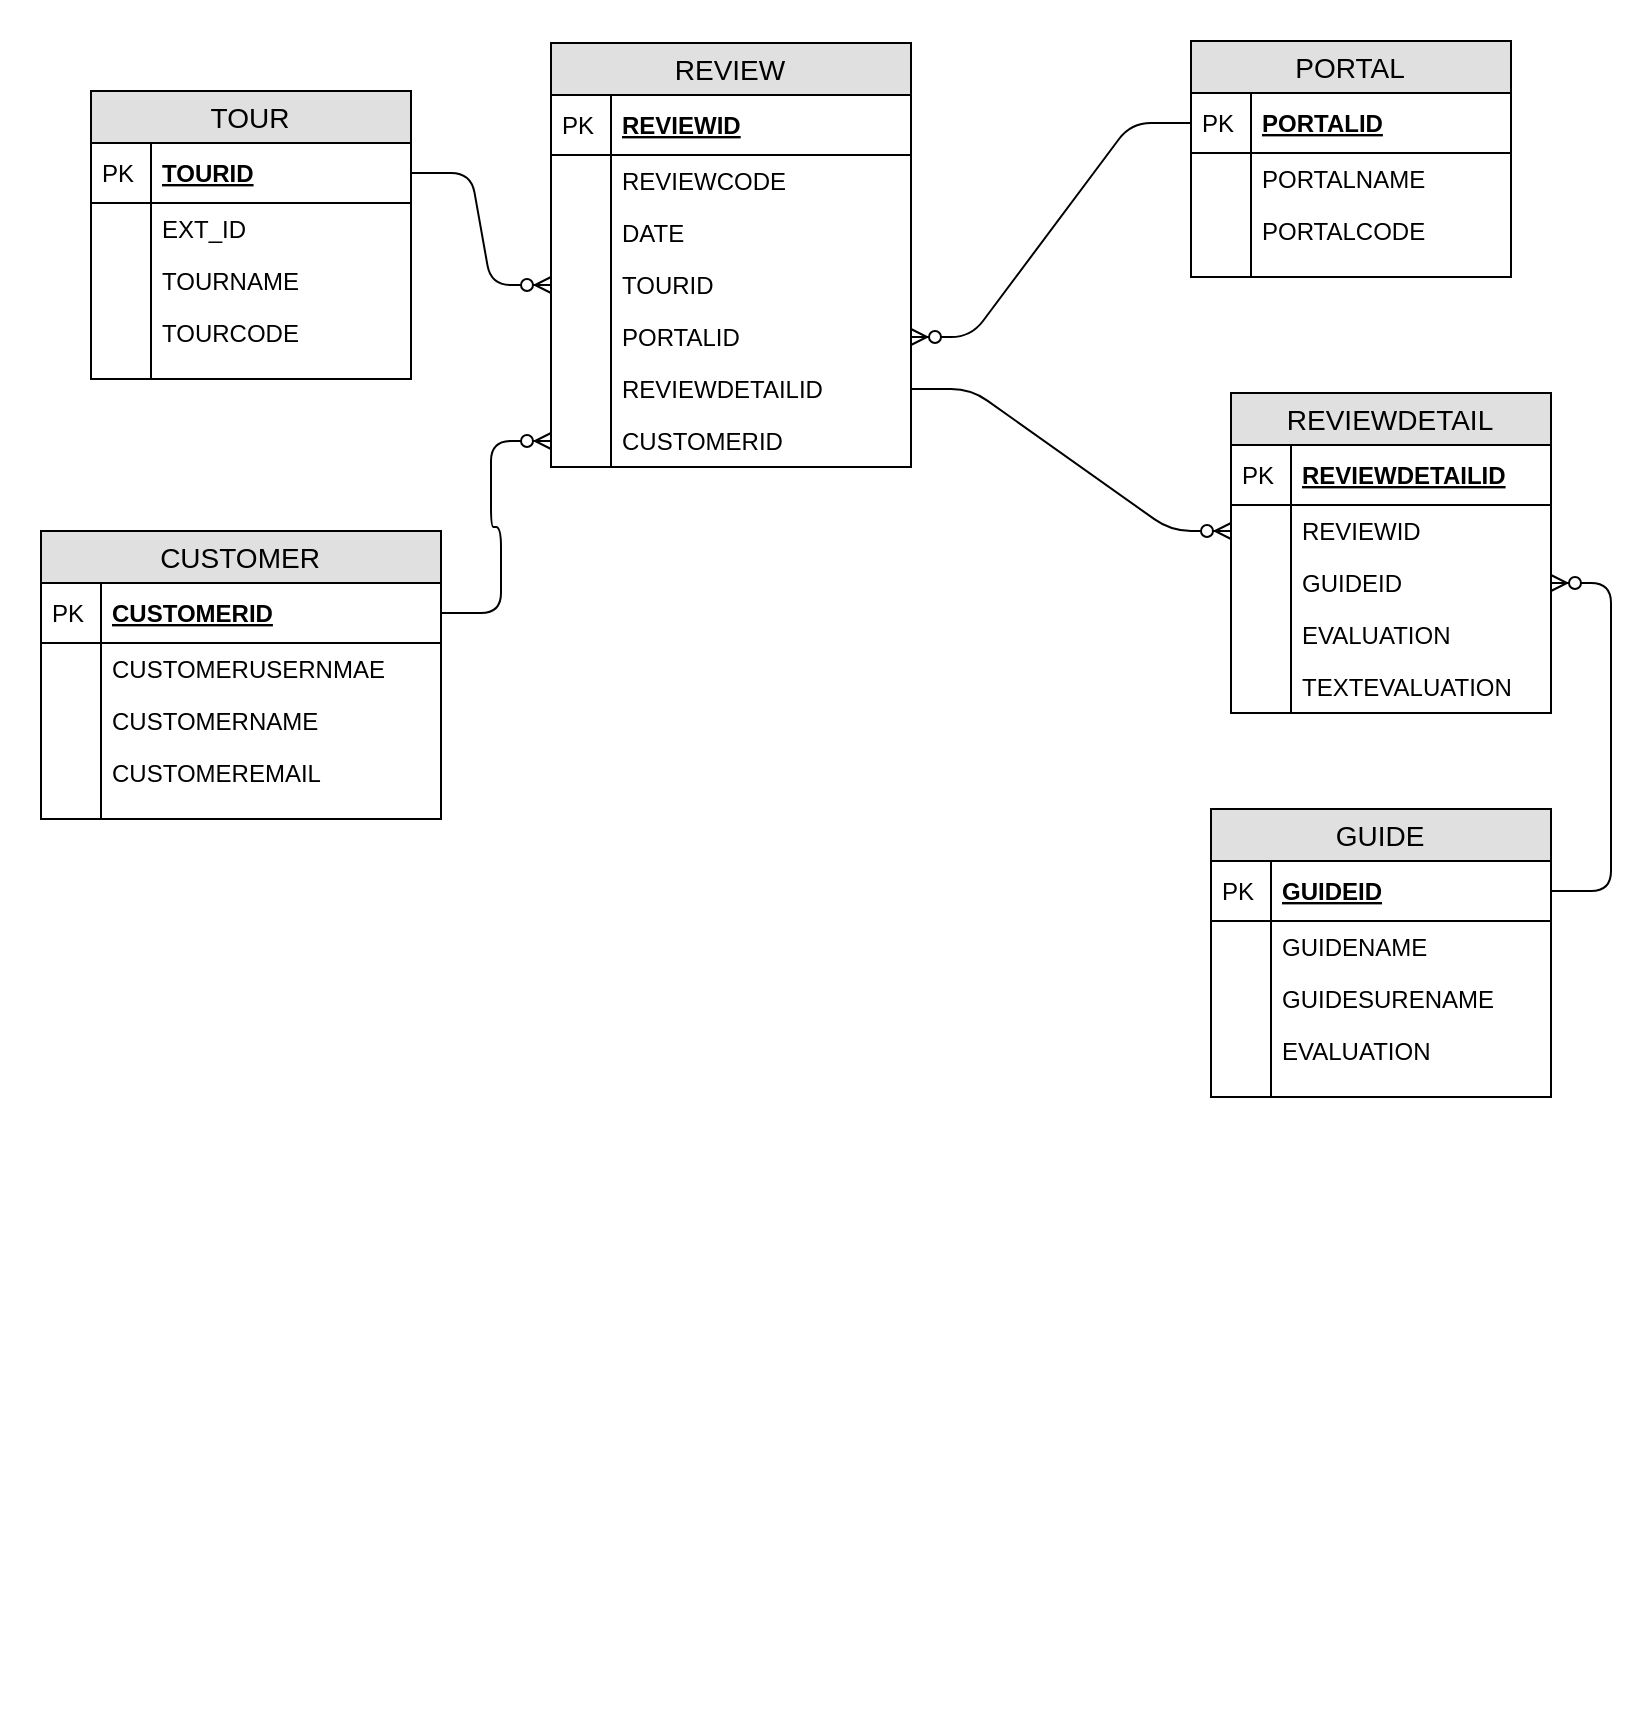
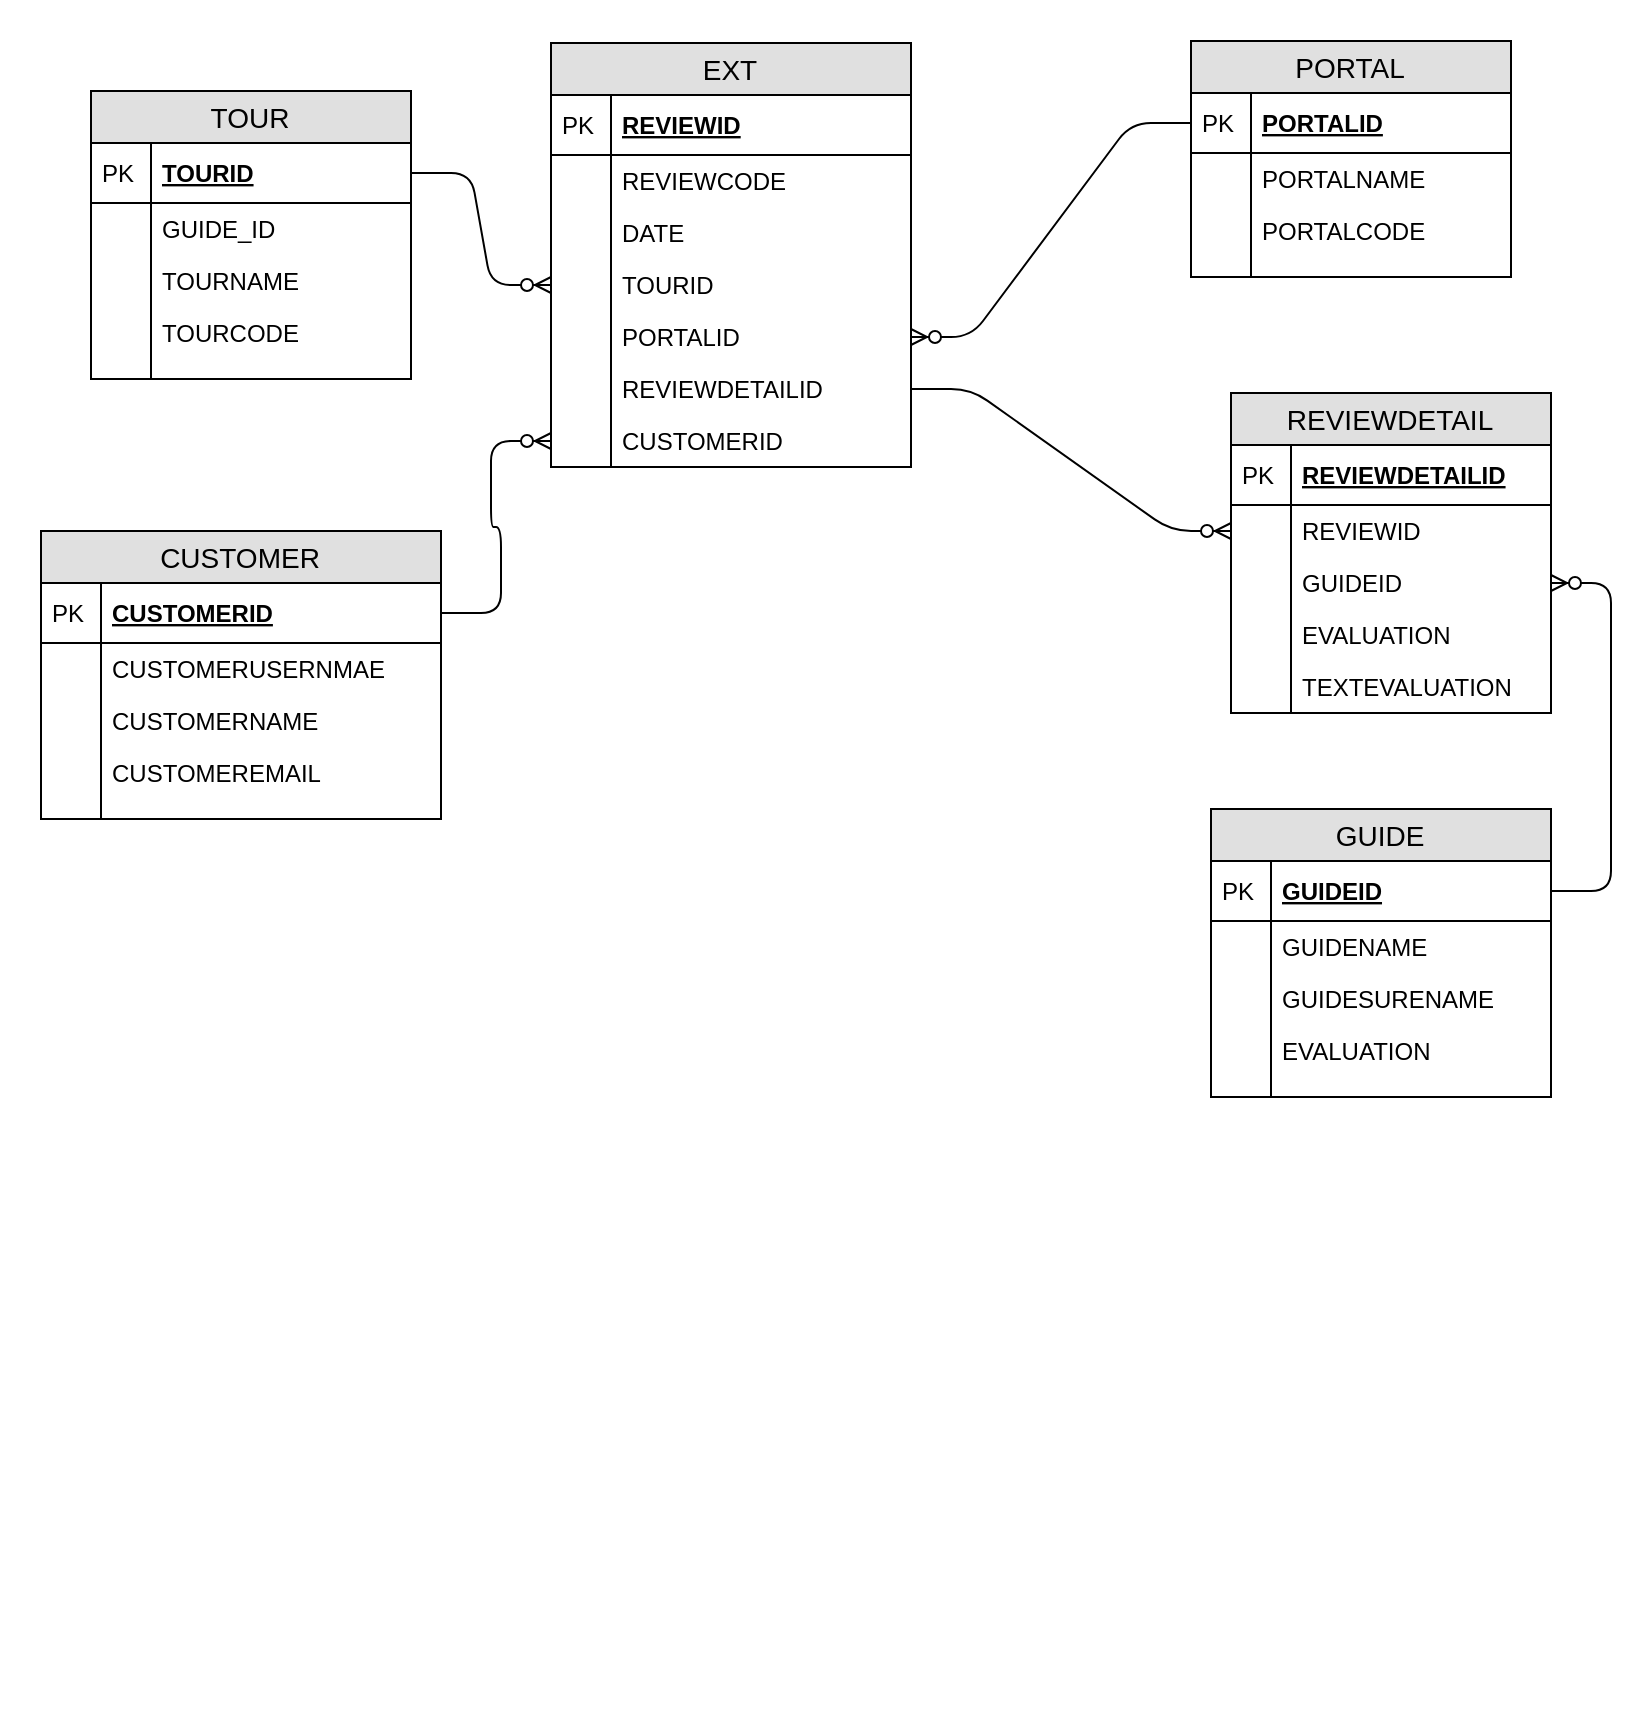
(730, 71) -> (730, 71)
(202, 230) -> (216, 230)
